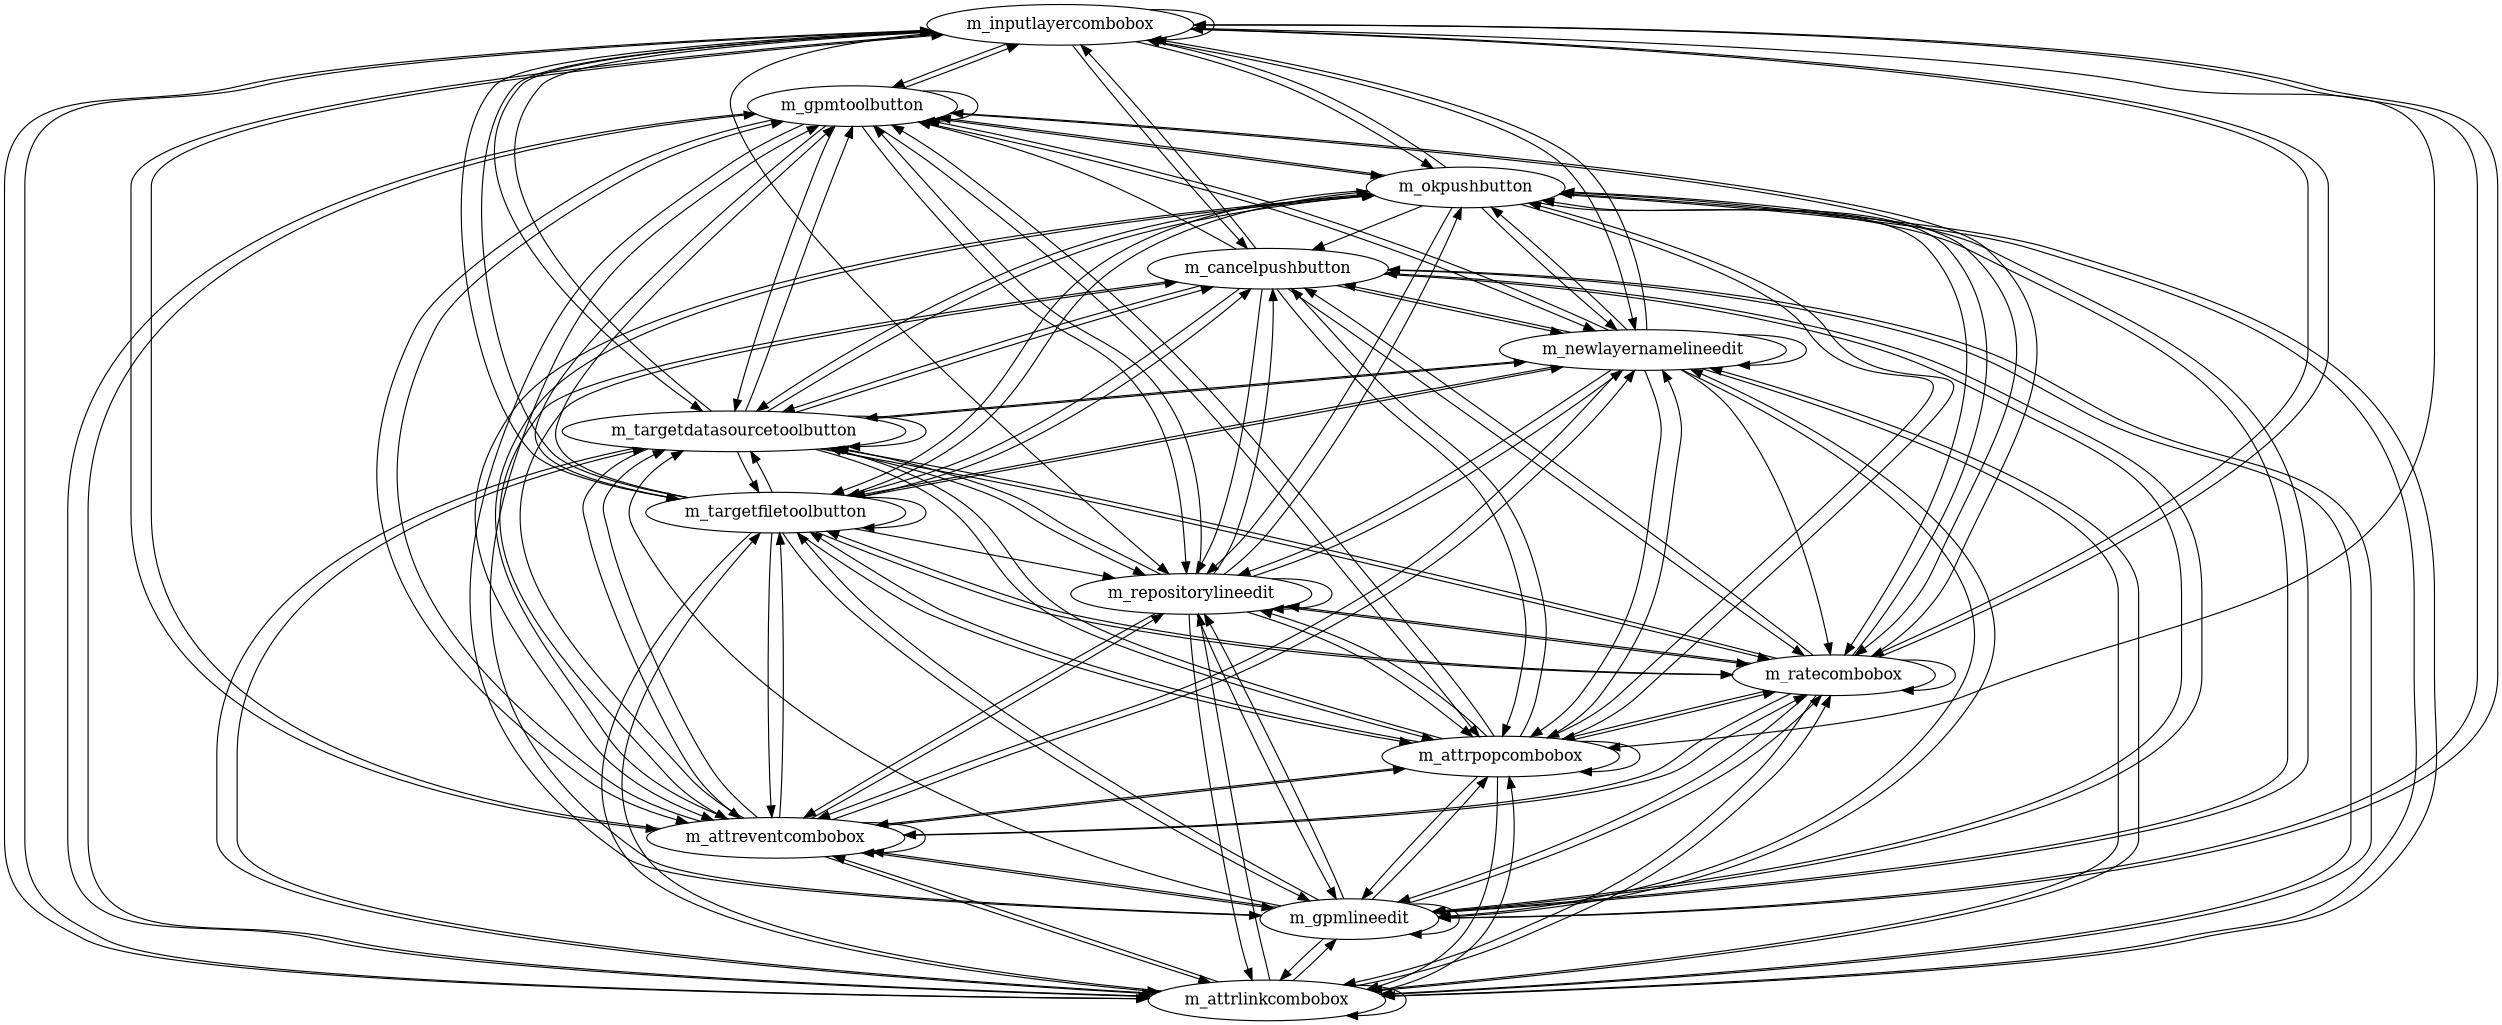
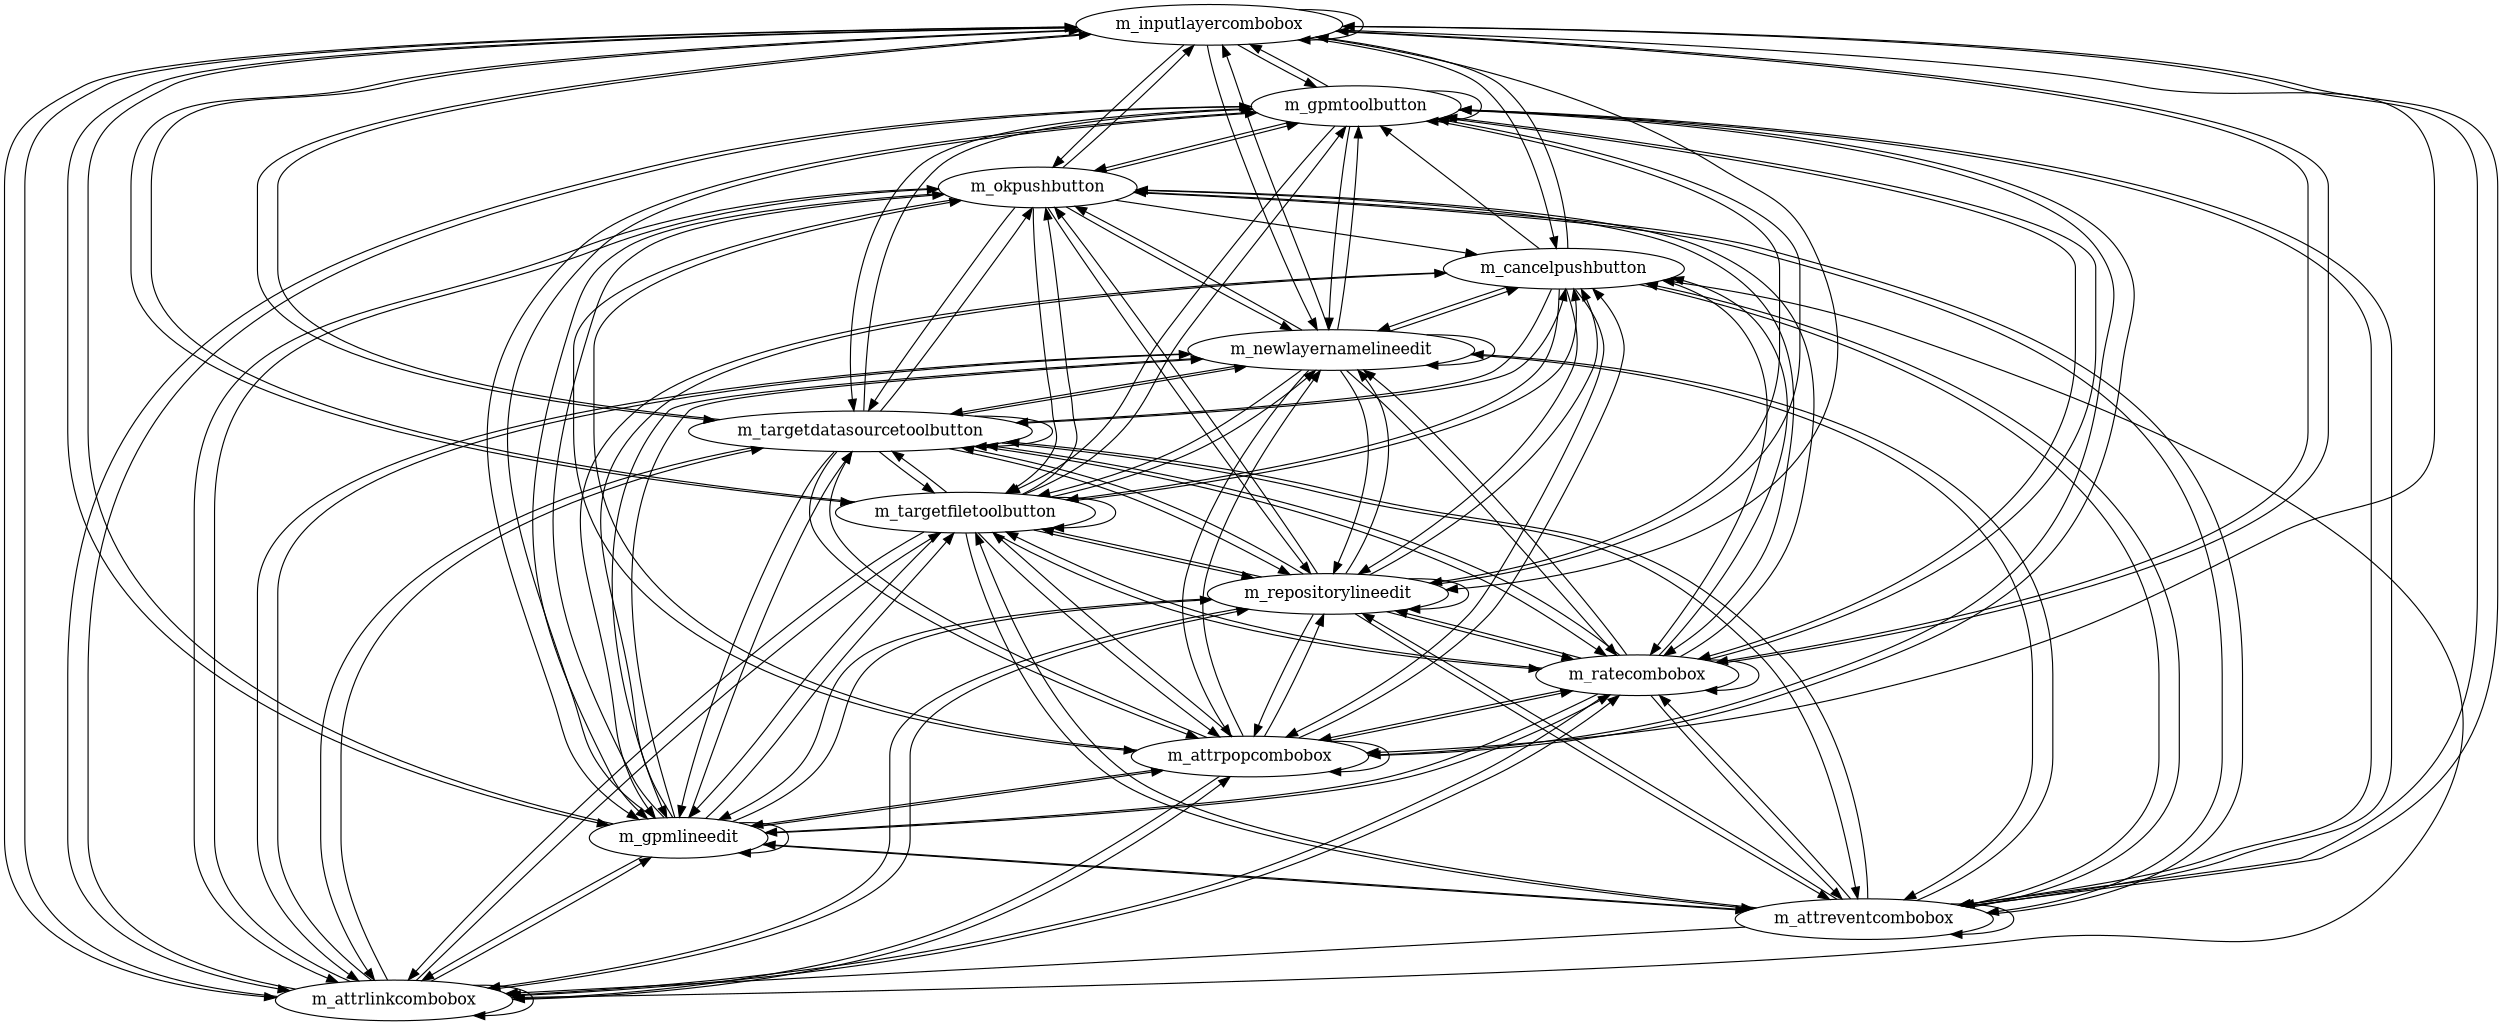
none -> (1506, 510)
none -> (1157, 554)
none -> (742, 622)
(2351, 675) -> none
(1145, 796) -> none
(1137, 798) -> none
(1031, 920) -> none
